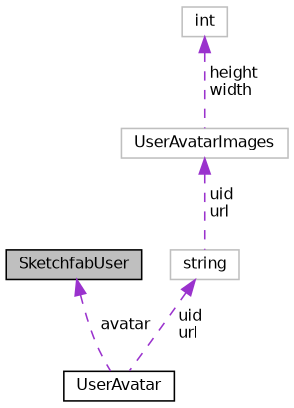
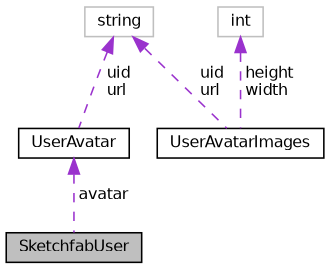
(205, 143) -> (241, 143)
(205, 212) -> (186, 88)
(92, 334) -> (74, 203)
